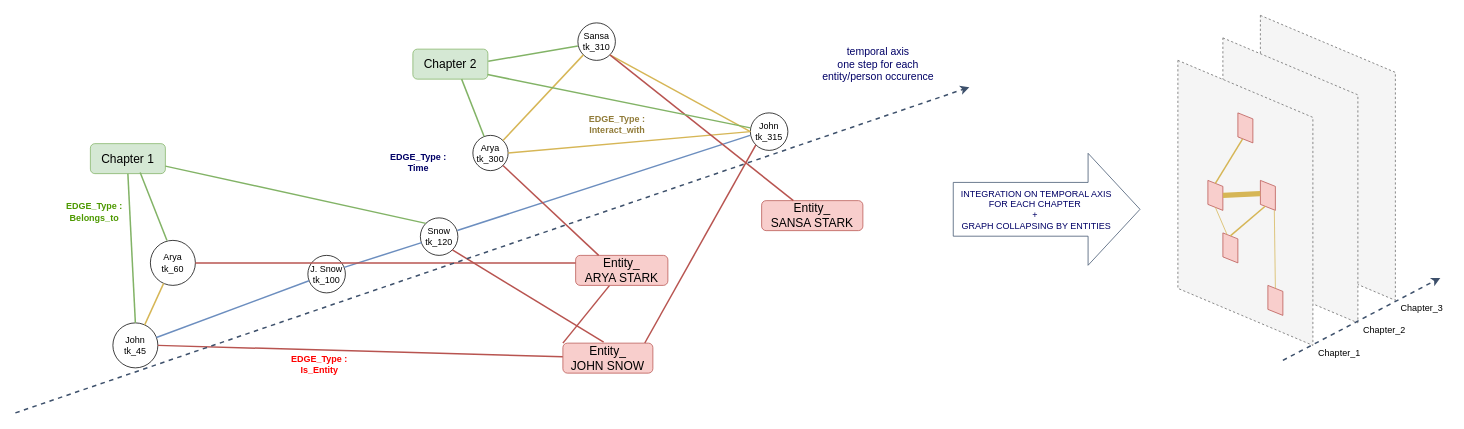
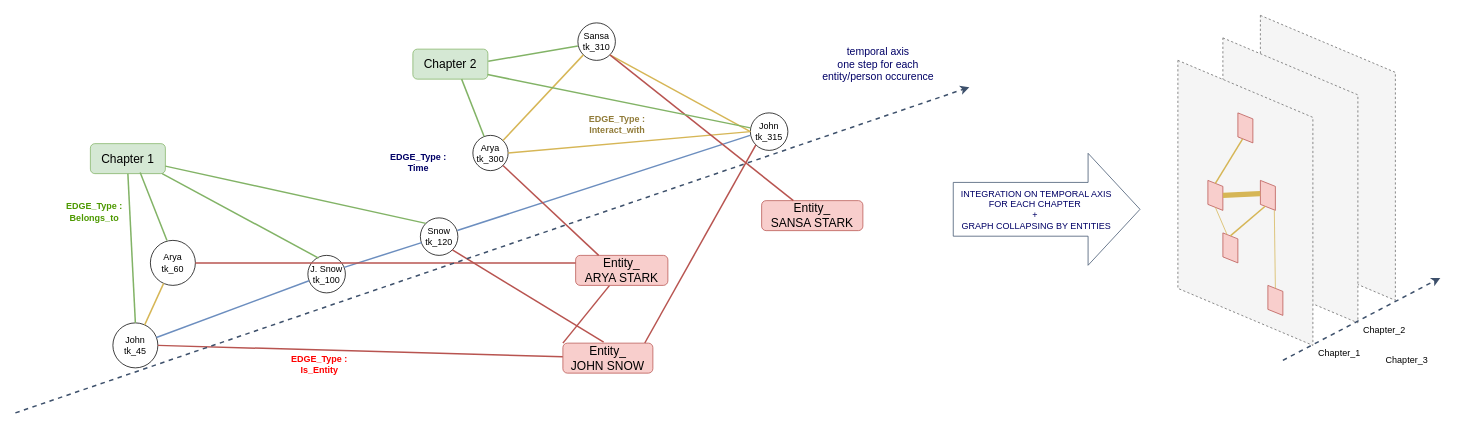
none -> (240, 216)
(1422, 308) -> (1407, 360)
